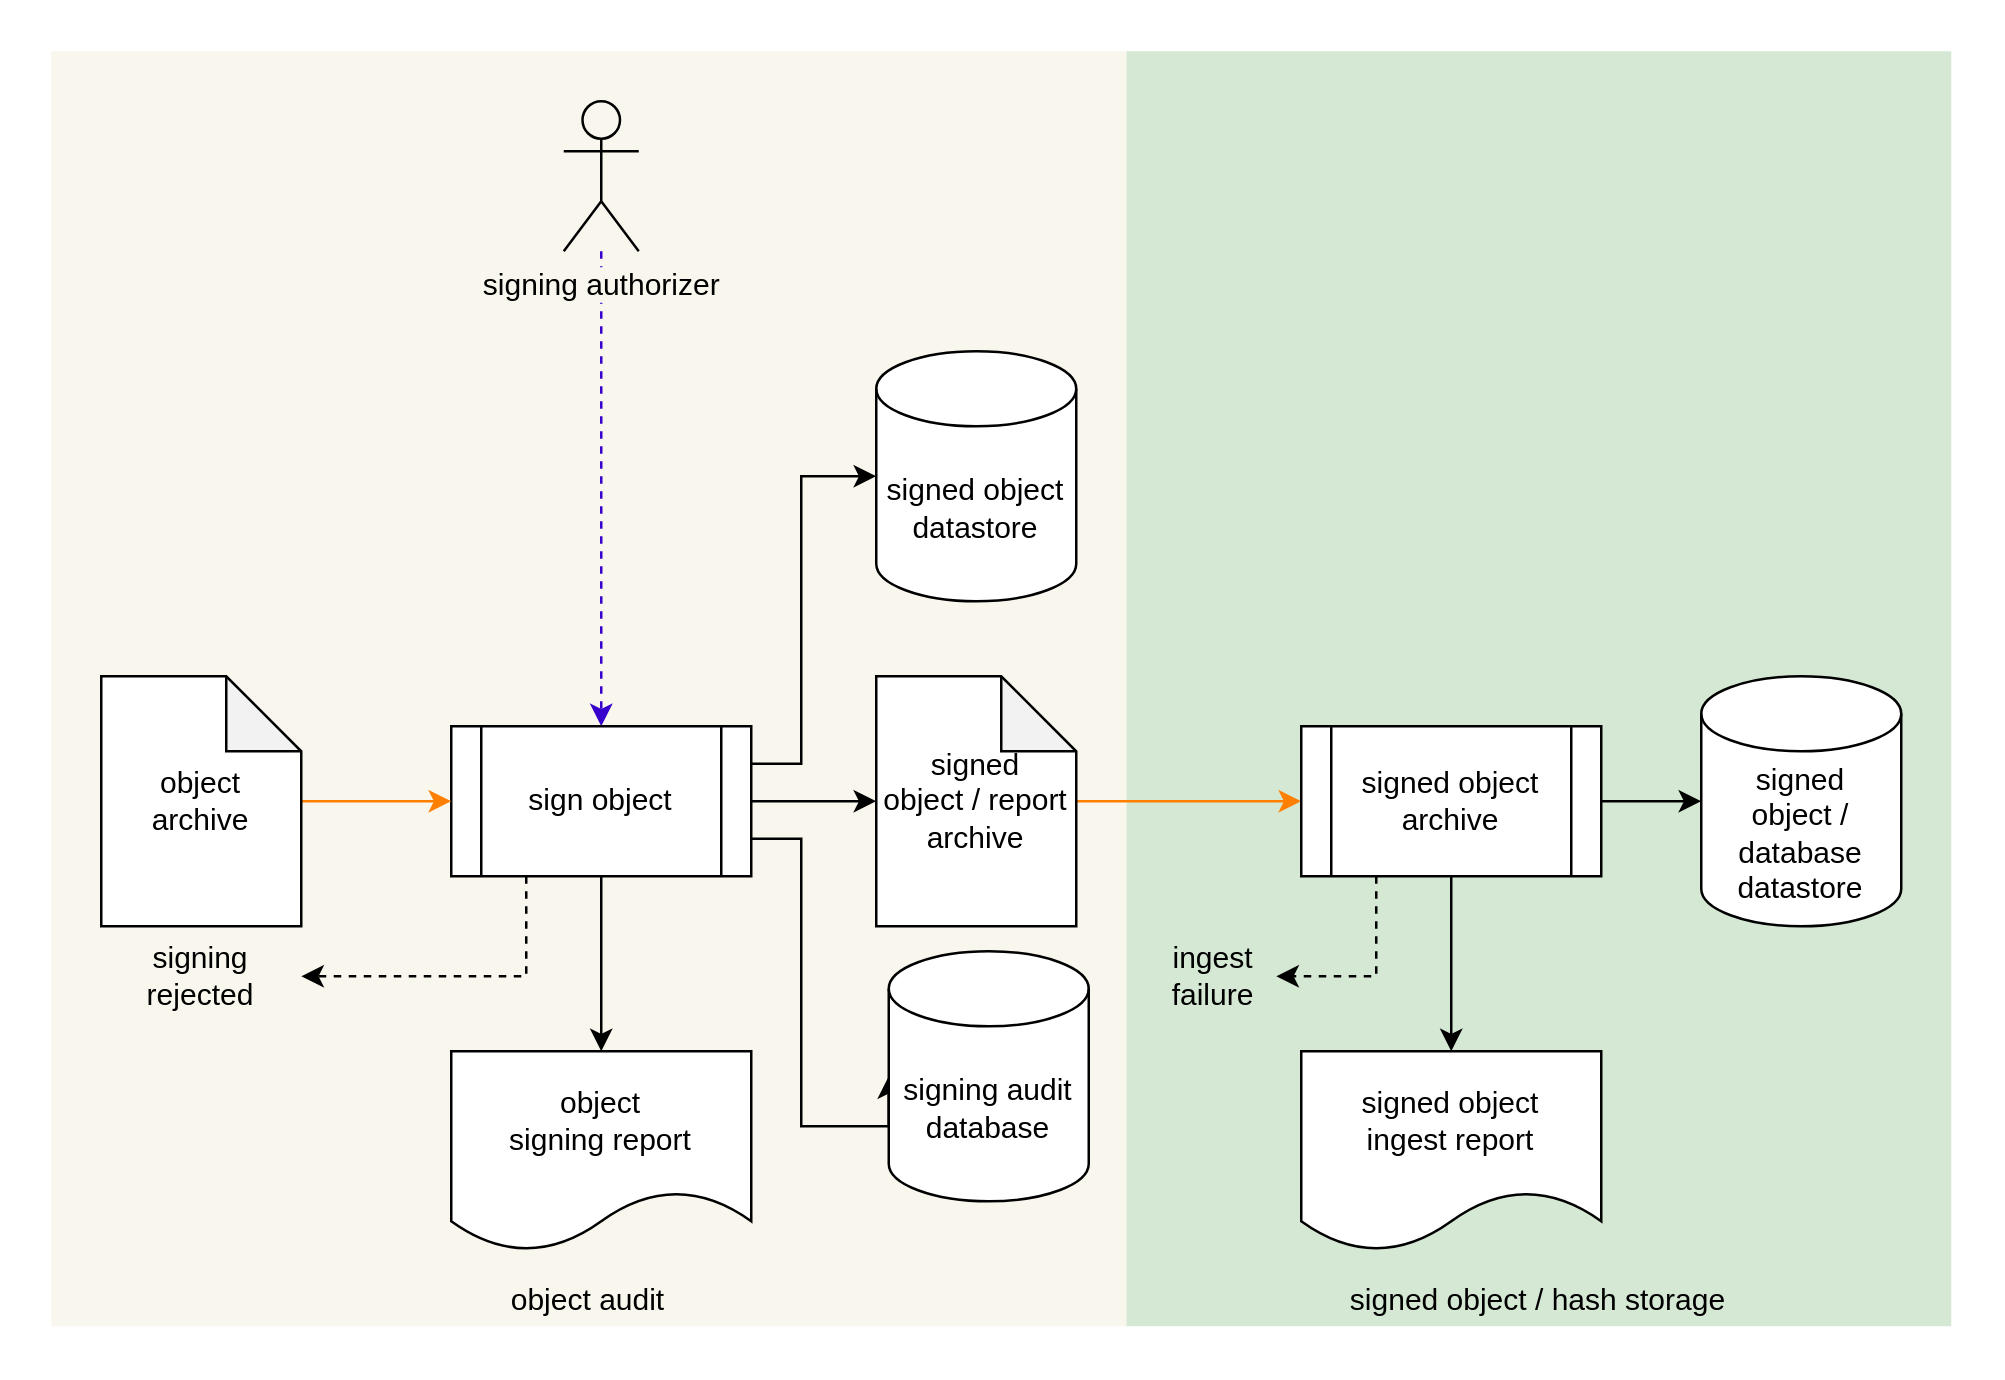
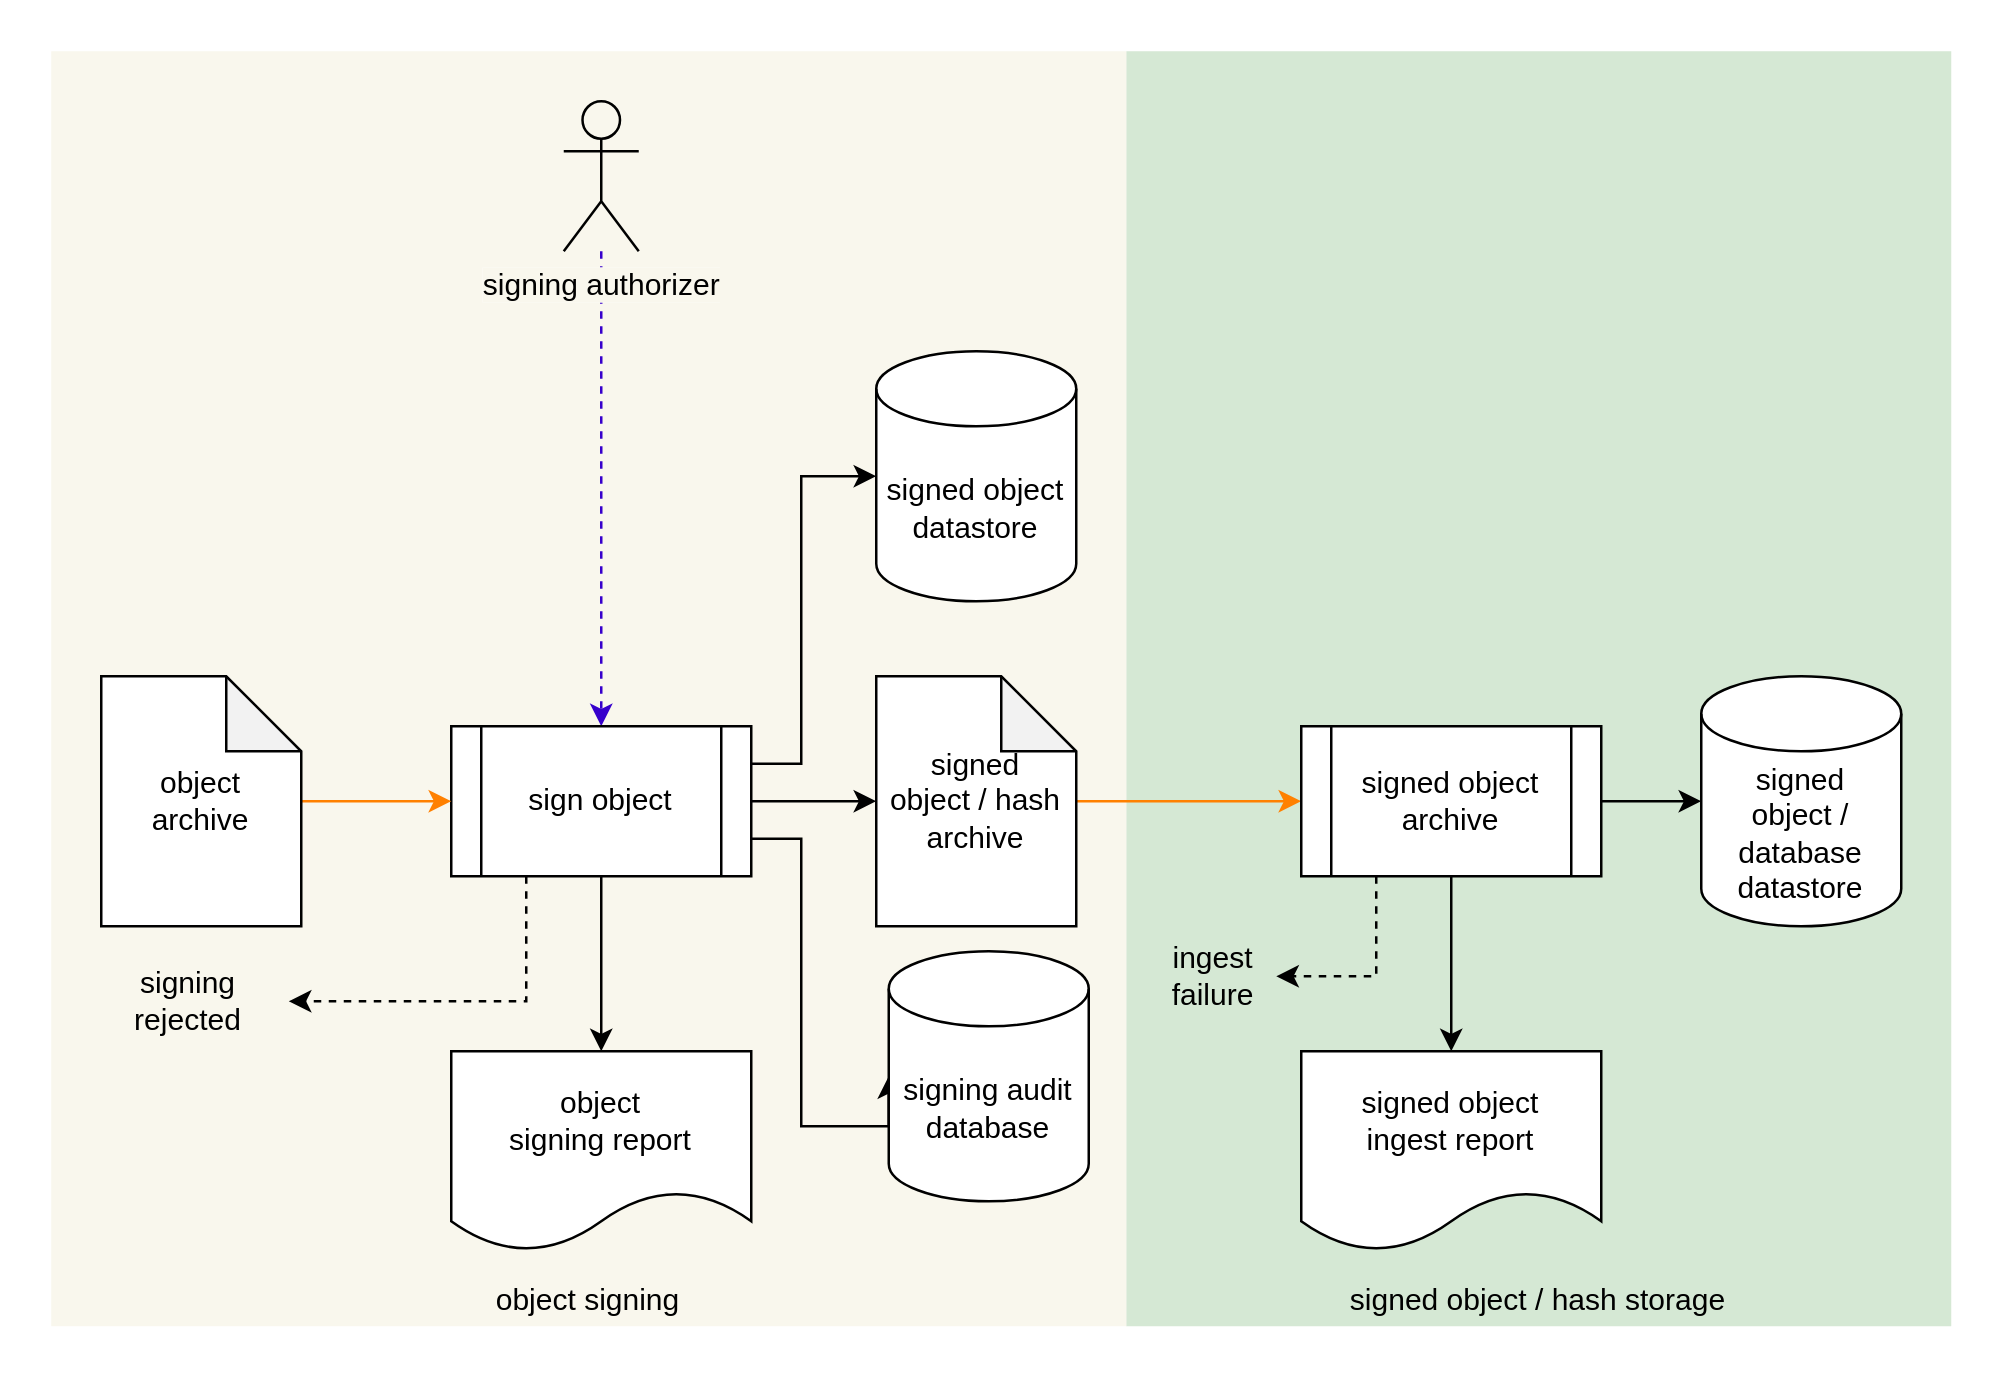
(976, 801) -> (976, 801)
(201, 976) -> (189, 1001)
(589, 1301) -> (589, 1301)
